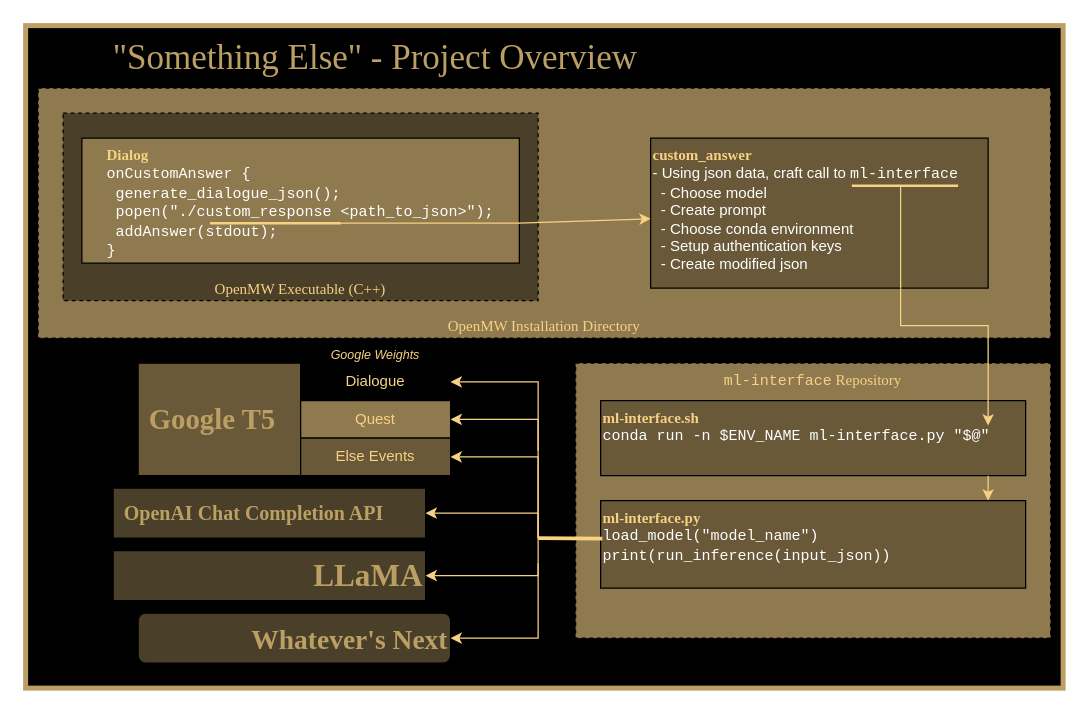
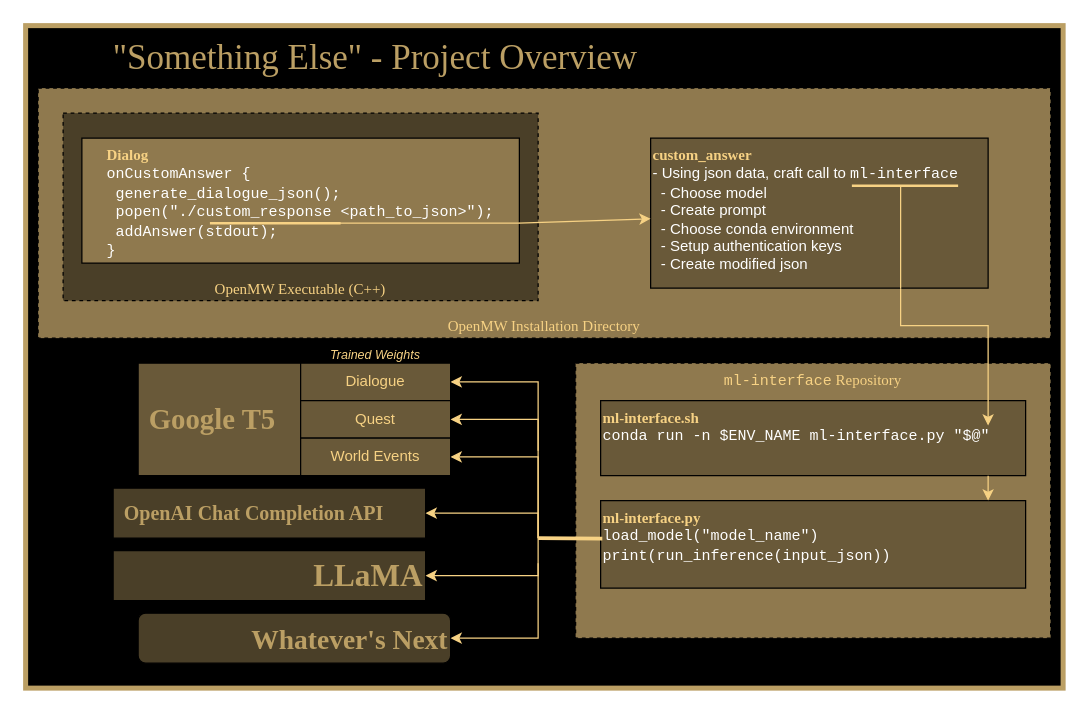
(376, 354) -> (376, 354)
(376, 382) -> (376, 382)
(376, 419) -> (376, 419)
(376, 457) -> (376, 457)
